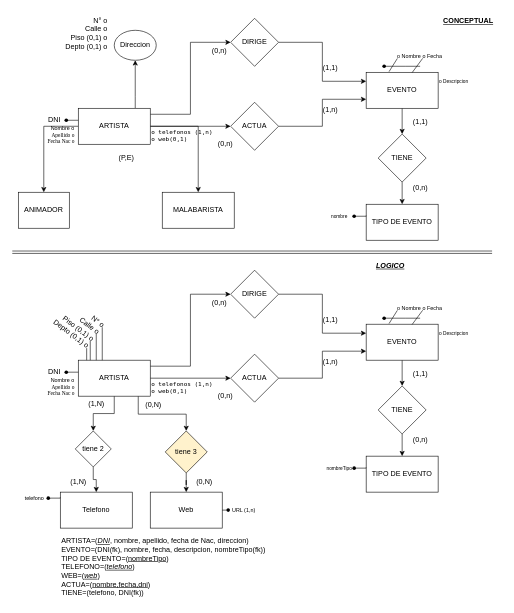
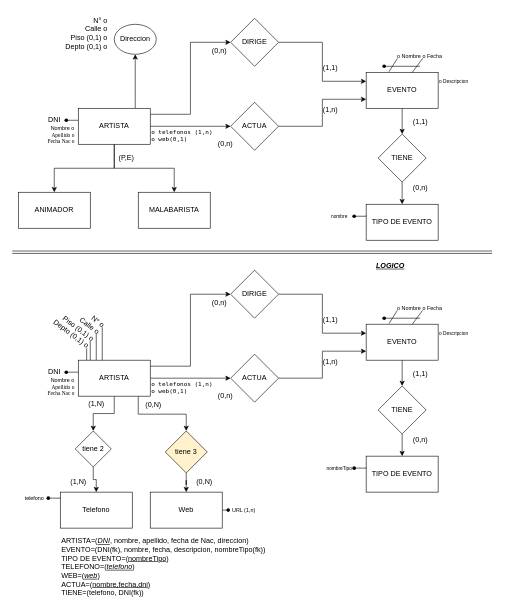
(468, 21) -> none
(135, 45) -> (135, 39)
(44, 210) -> (54, 210)
(198, 210) -> (174, 210)
